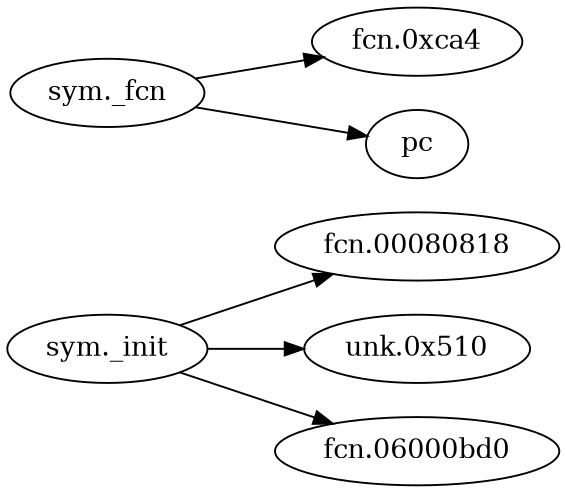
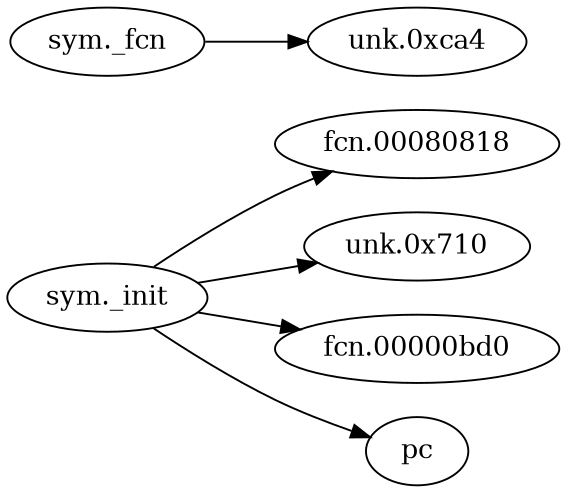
(417, 42) -> (417, 42)
(272, 120) -> (249, 386)
(417, 349) -> (417, 246)
(417, 451) -> (417, 349)
